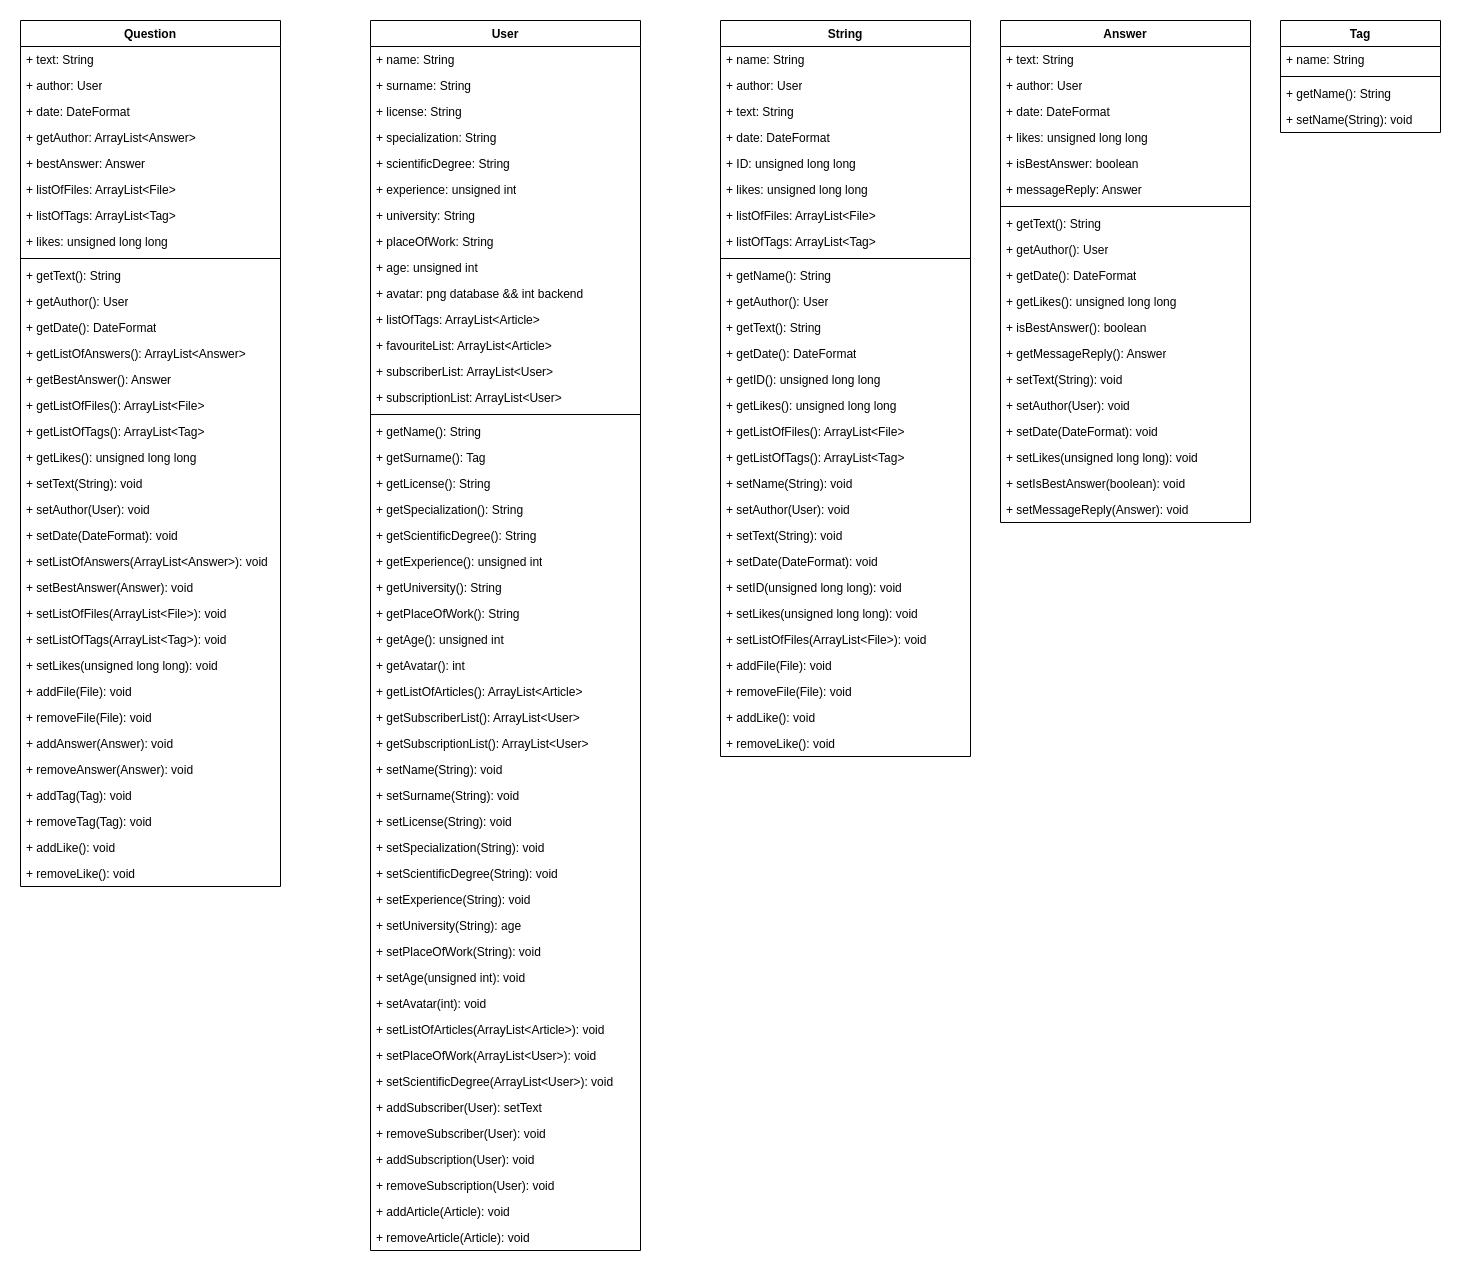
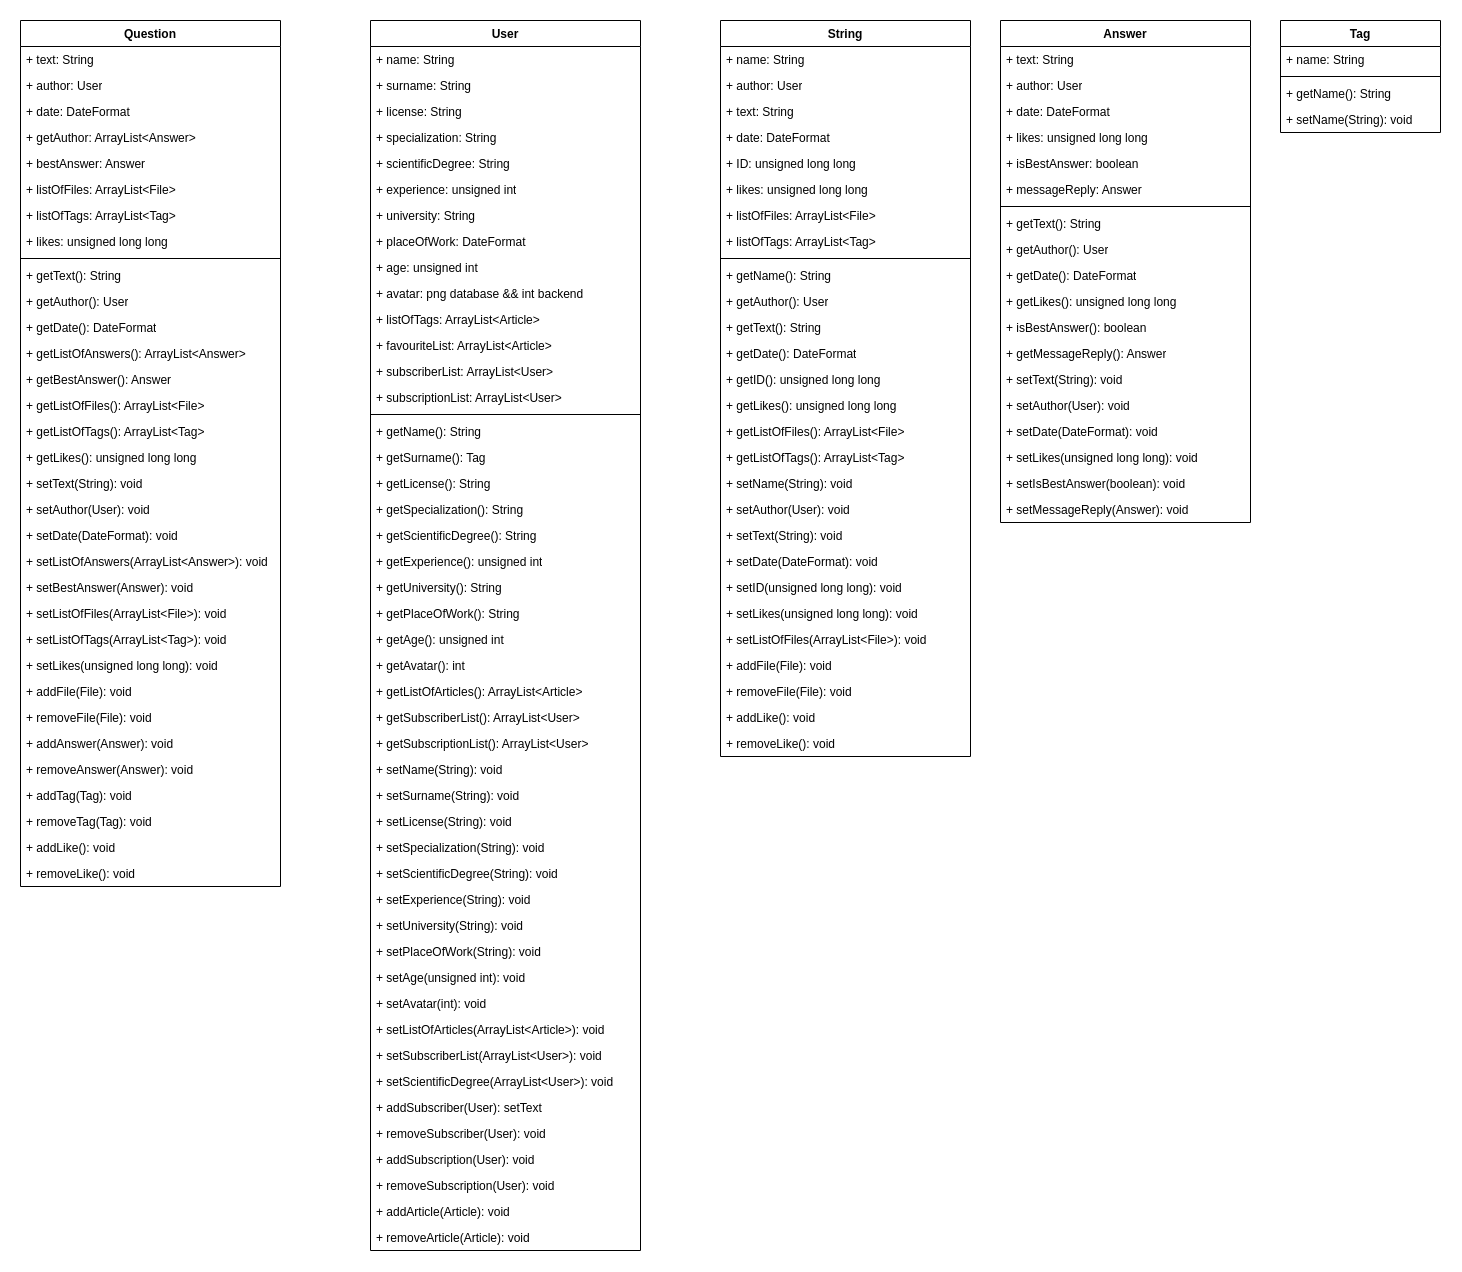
(439, 243) -> (454, 243)
(461, 927) -> (463, 927)
(498, 1057) -> (507, 1064)
